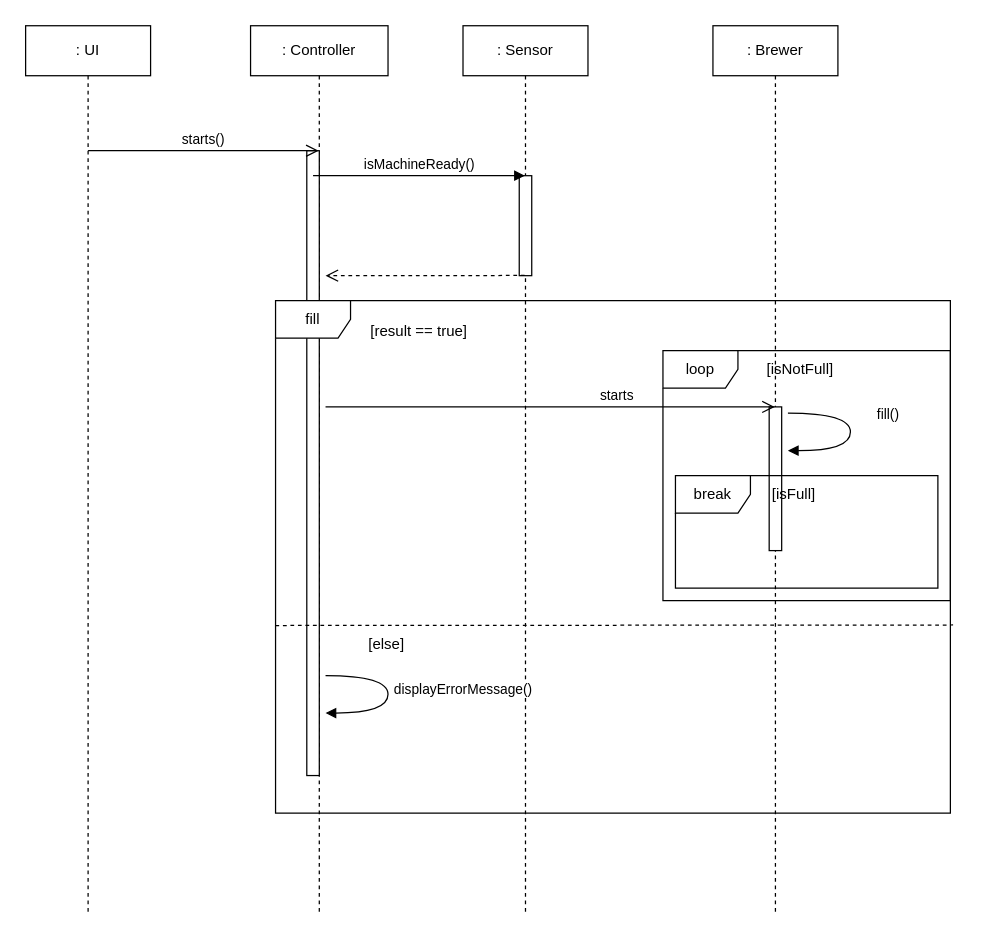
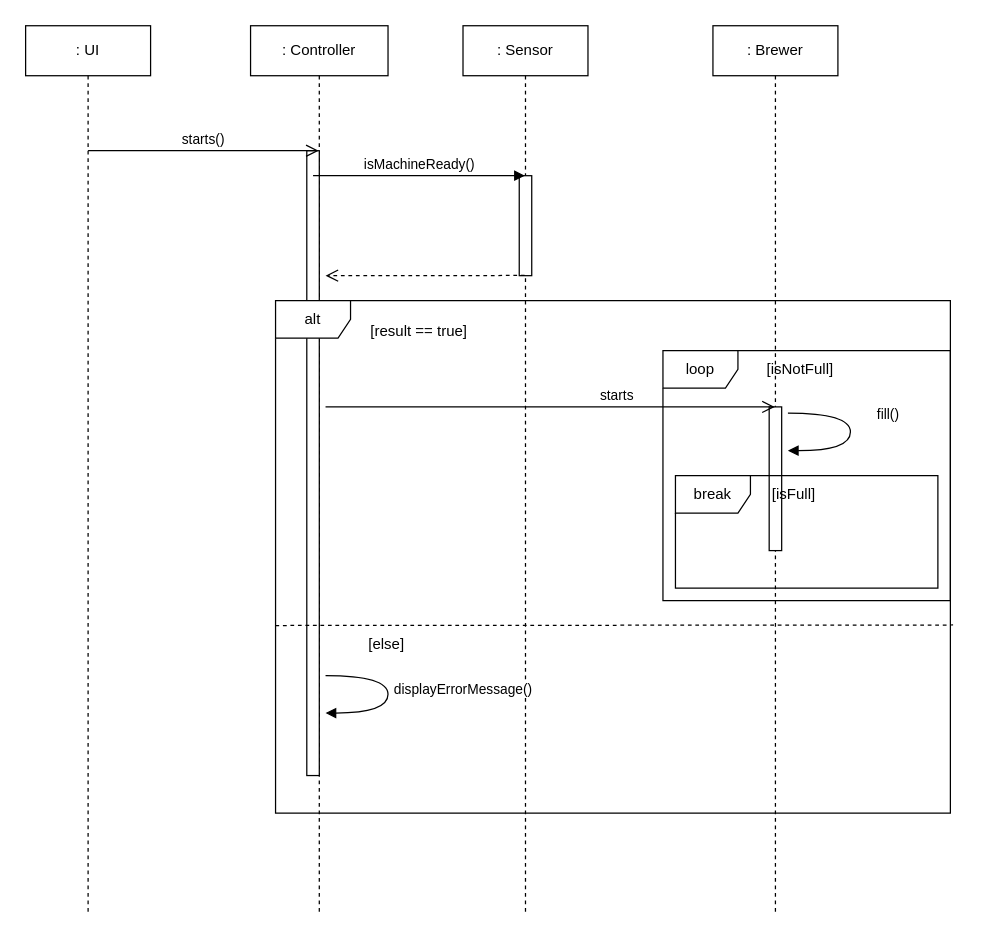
(313, 319) -> (313, 319)
